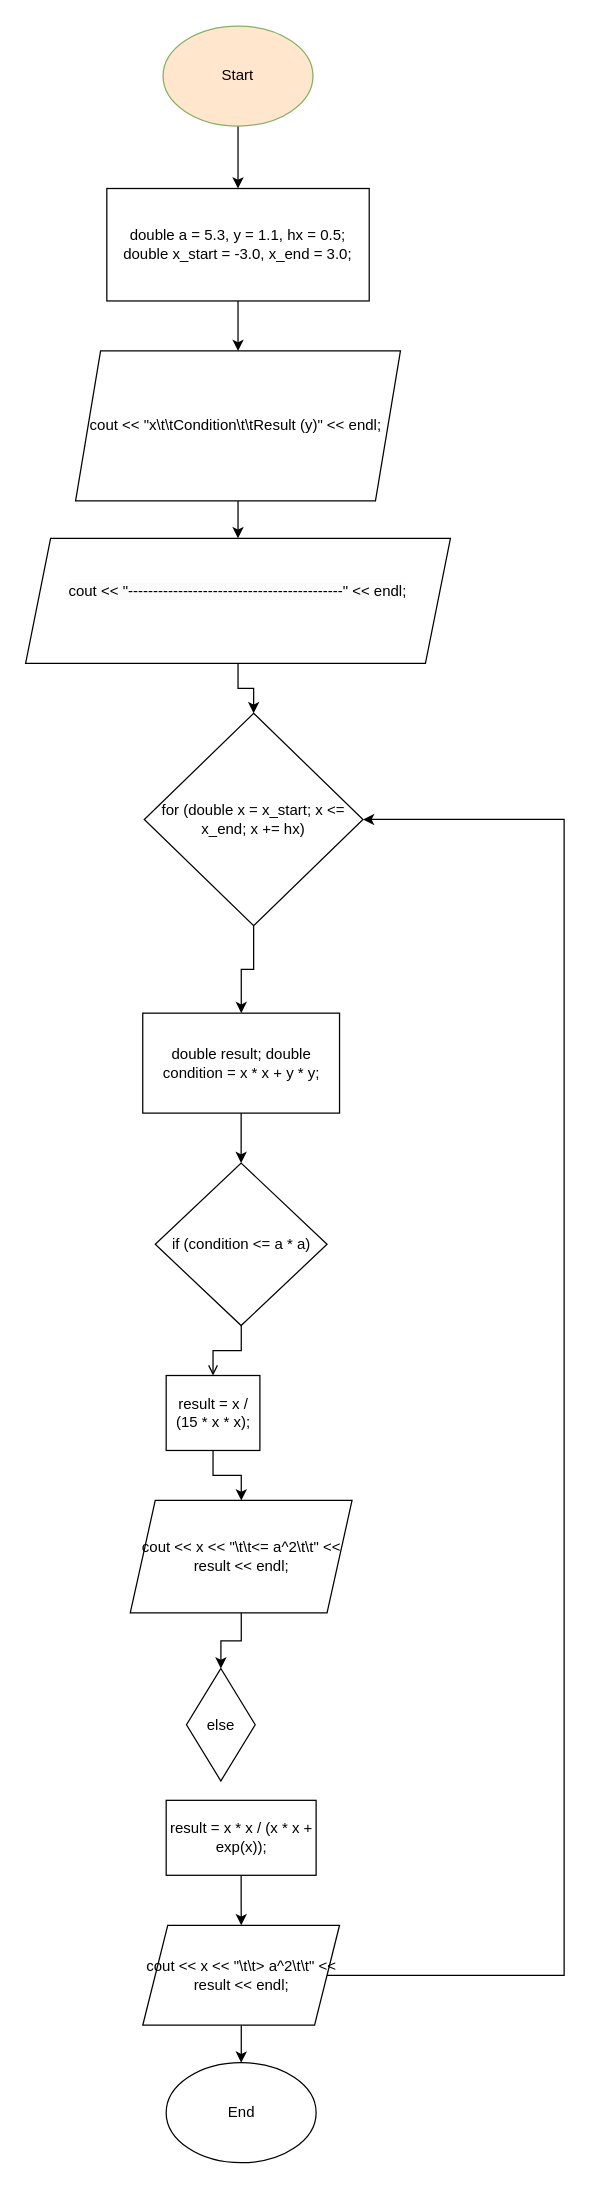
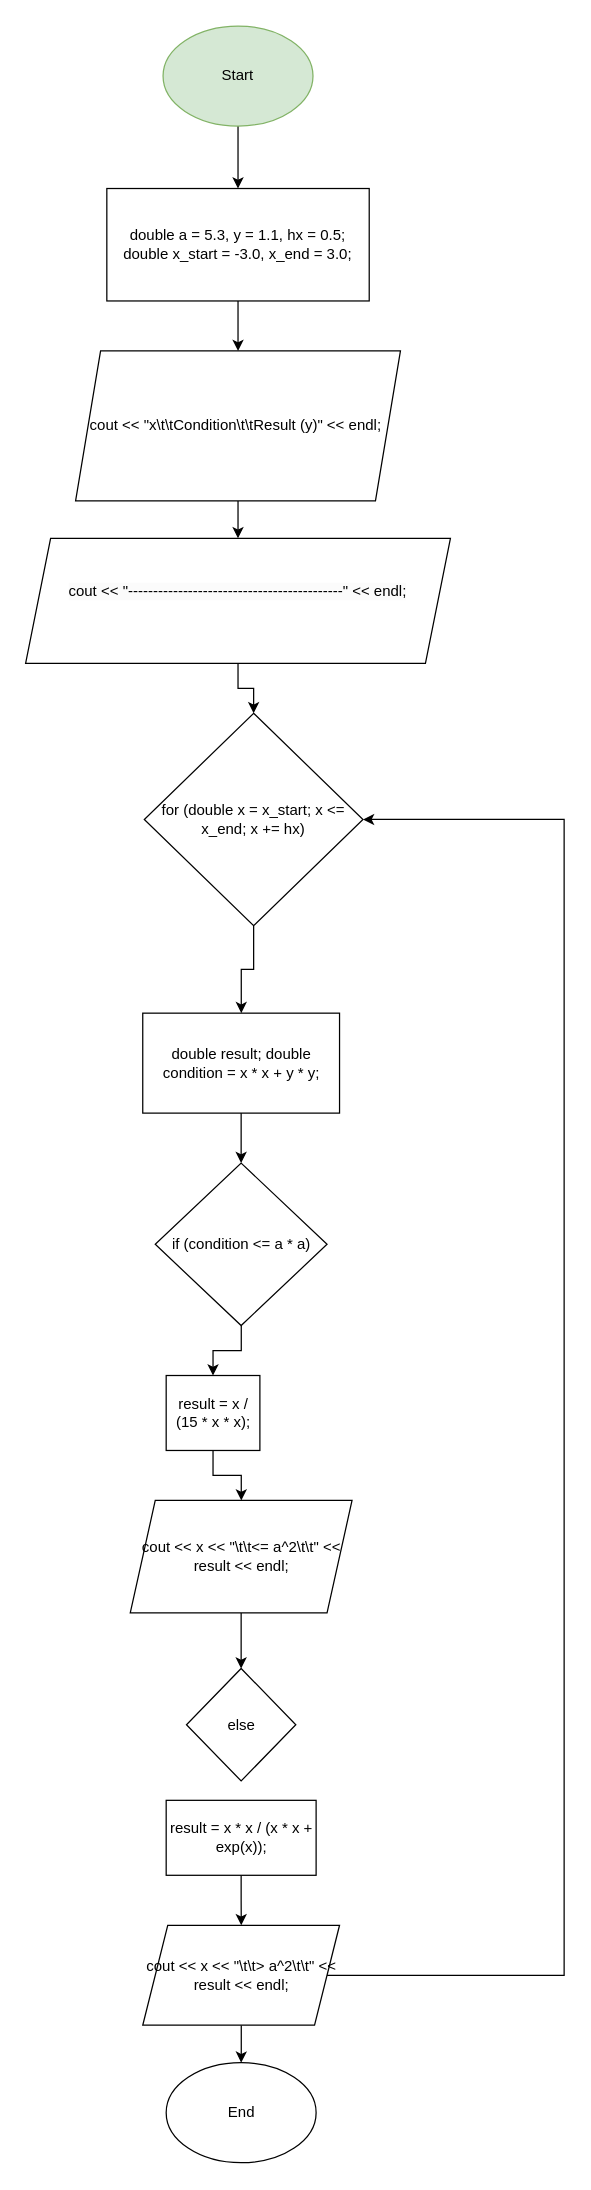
(238, 76) -> (238, 76)
(213, 1367) -> (213, 1366)
(221, 1725) -> (241, 1725)
